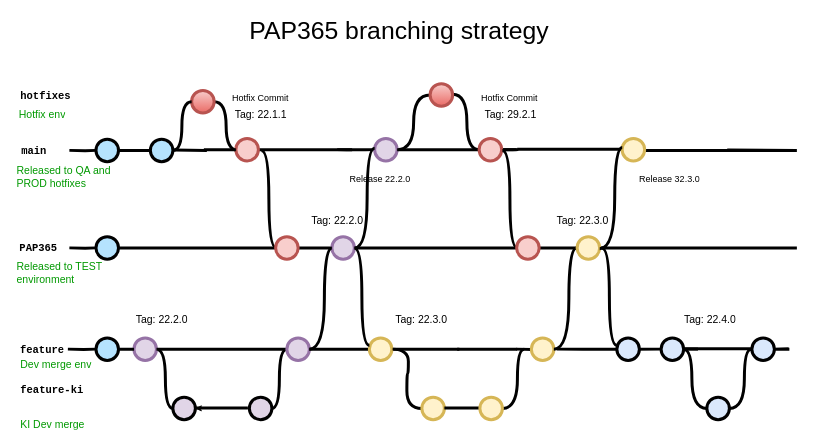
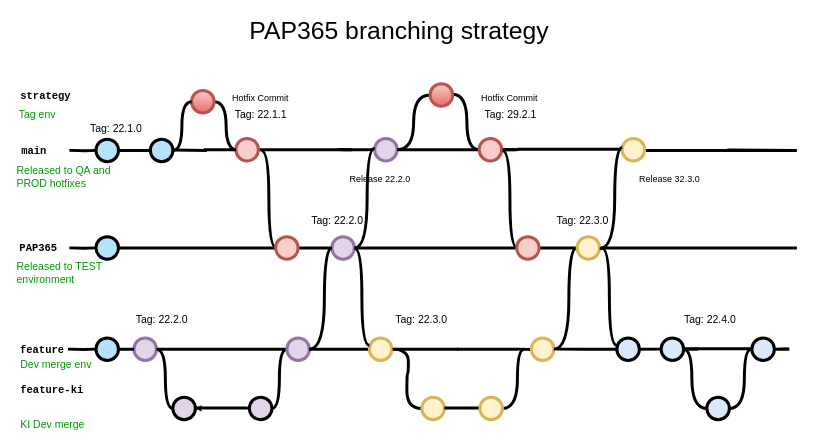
(43, 96) -> (44, 96)
(45, 114) -> (38, 114)
none -> (116, 128)
